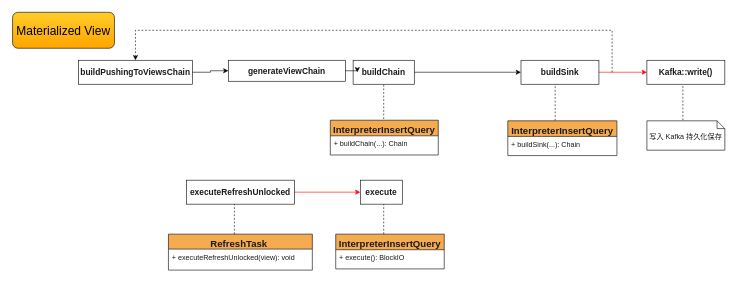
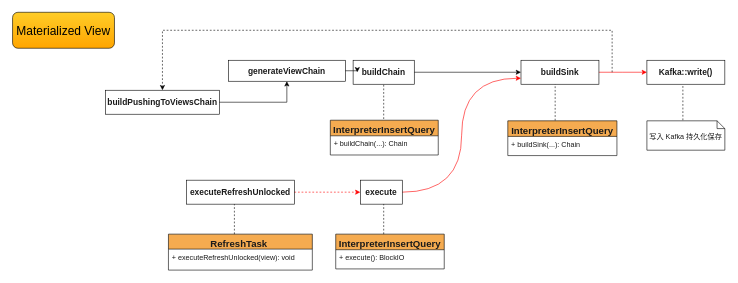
(135, 72) -> (162, 102)
none -> (448, 176)
(325, 192) -> (325, 192)
